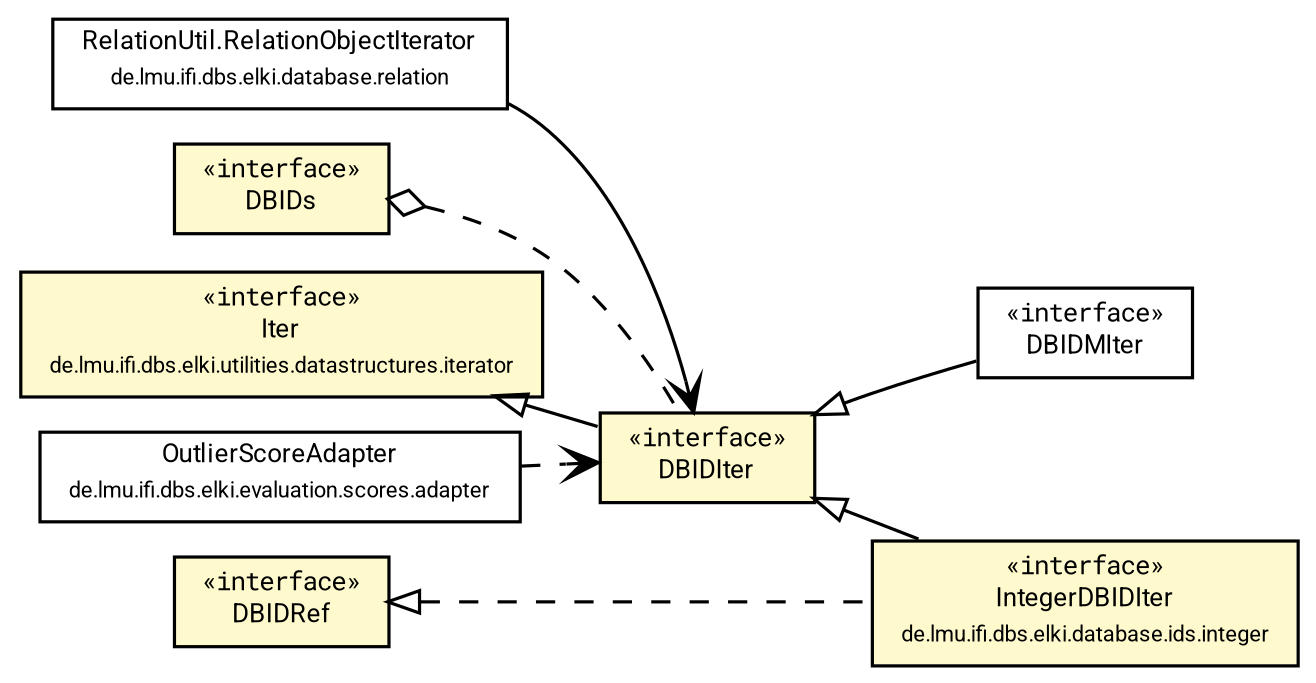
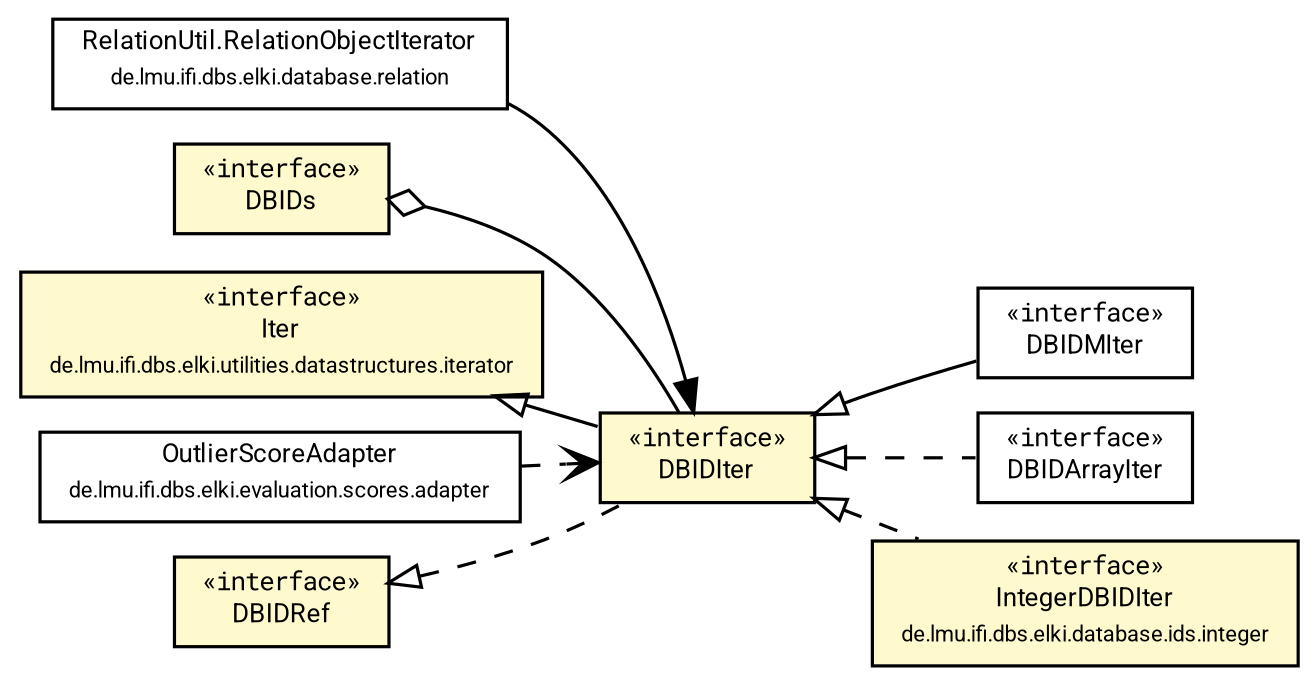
(623, 225) -> (623, 225)
(576, 280) -> (576, 280)
none -> (1084, 458)
(881, 524) -> (881, 524)
(645, 602) -> (525, 547)
